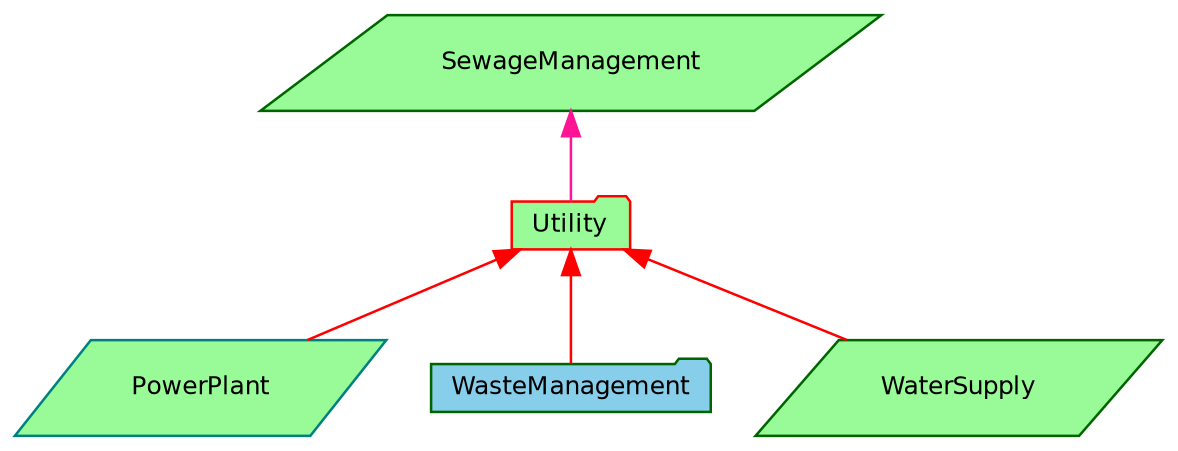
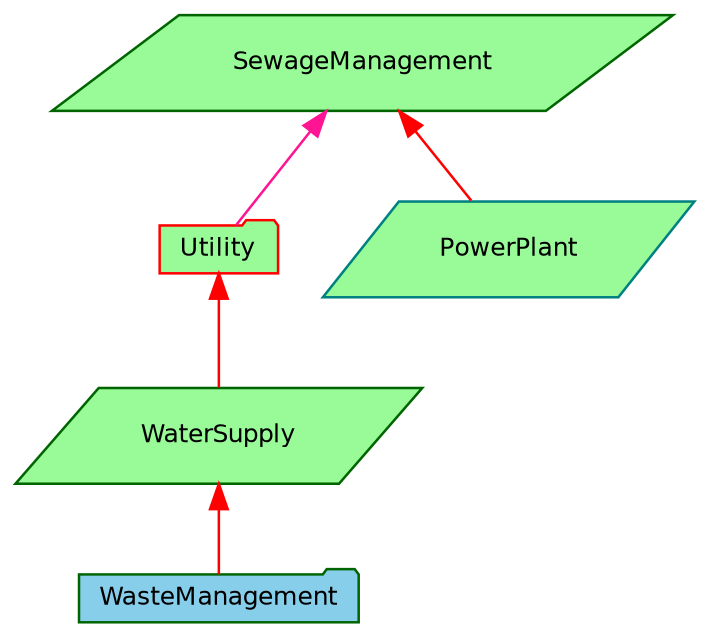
(402, 300) -> (443, 166)
(571, 320) -> (219, 542)
